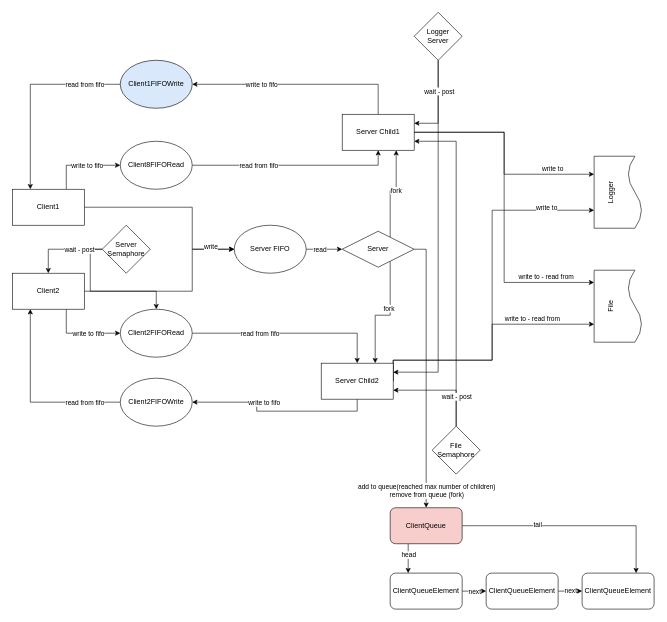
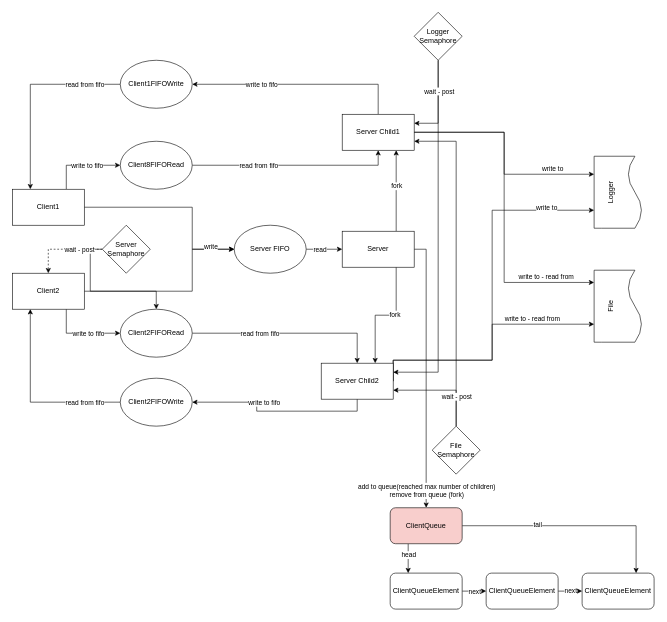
(438, 36) -> (438, 36)
(156, 84) -> (156, 84)
(378, 249) -> (378, 249)
(48, 250) -> (48, 250)
